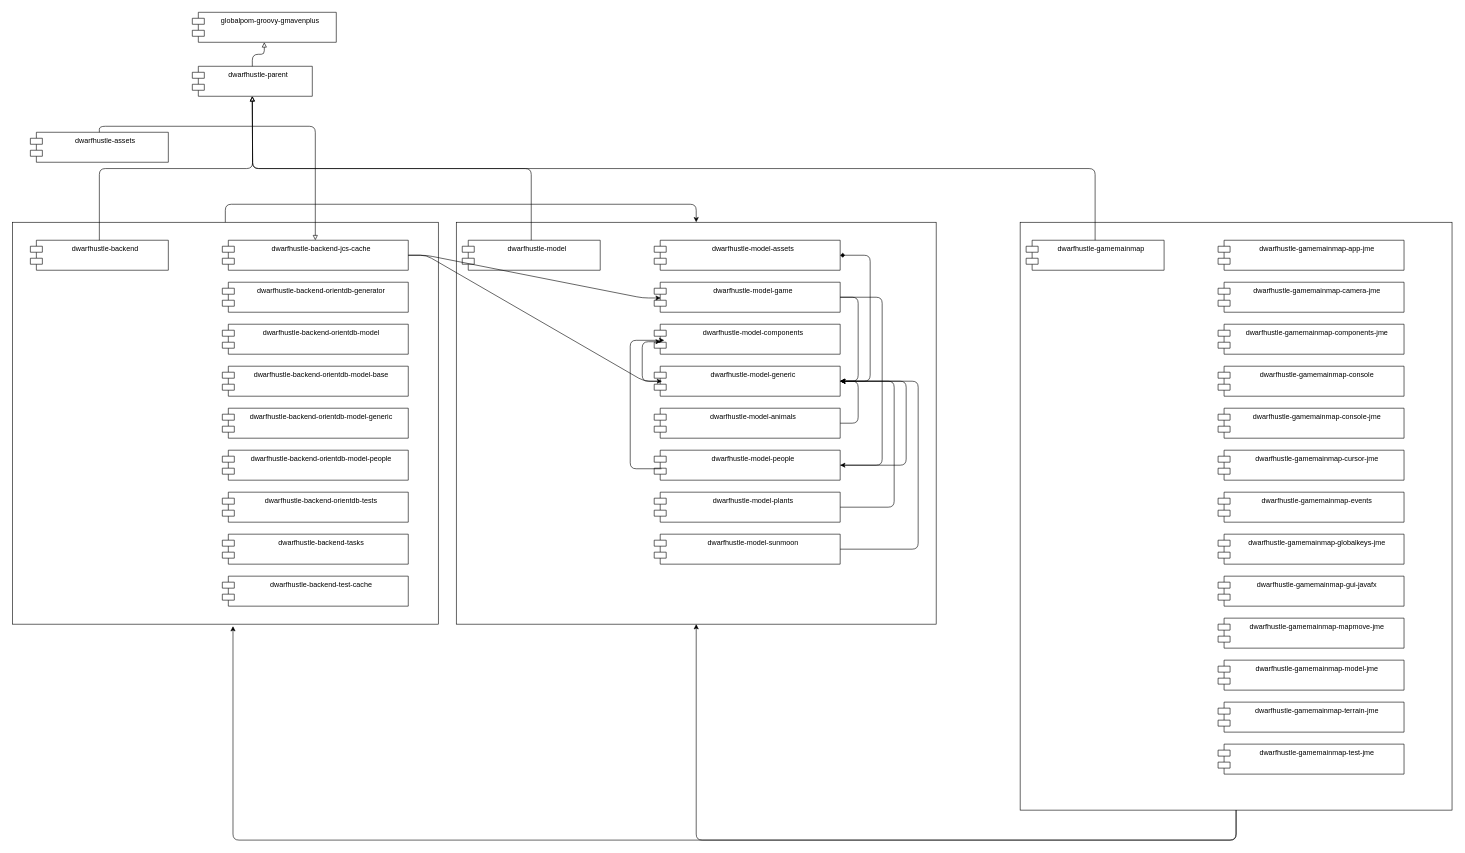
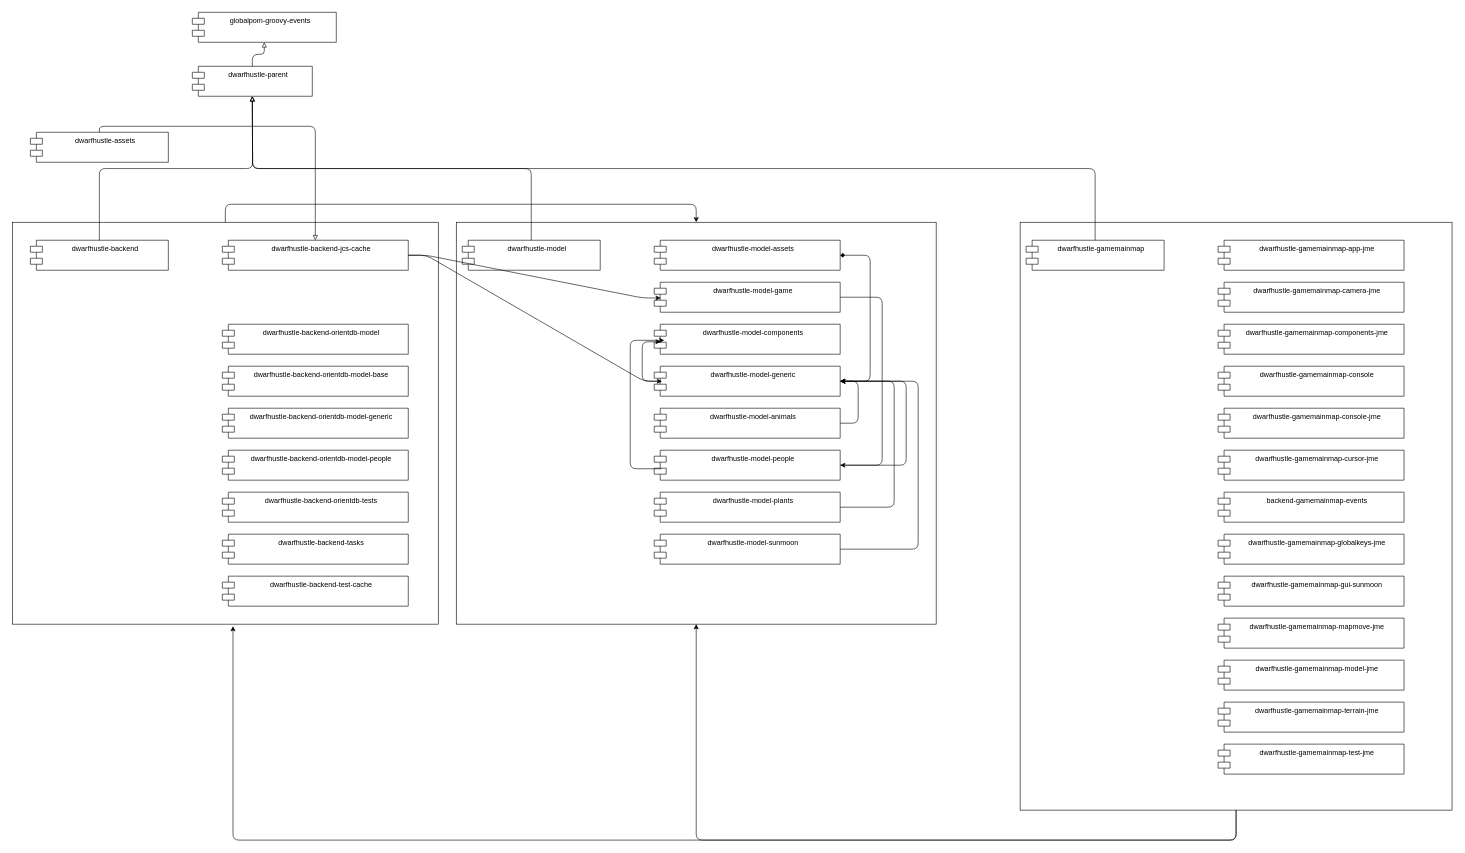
(270, 20) -> (270, 20)
(315, 297) -> none
(858, 338) -> none
(1317, 500) -> (1317, 500)
(1317, 584) -> (1317, 584)
